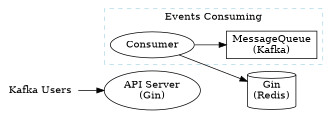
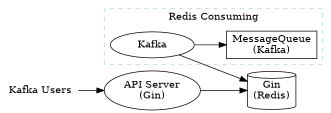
(214, 17) -> (214, 17)
(152, 45) -> (152, 45)
none -> (220, 90)
